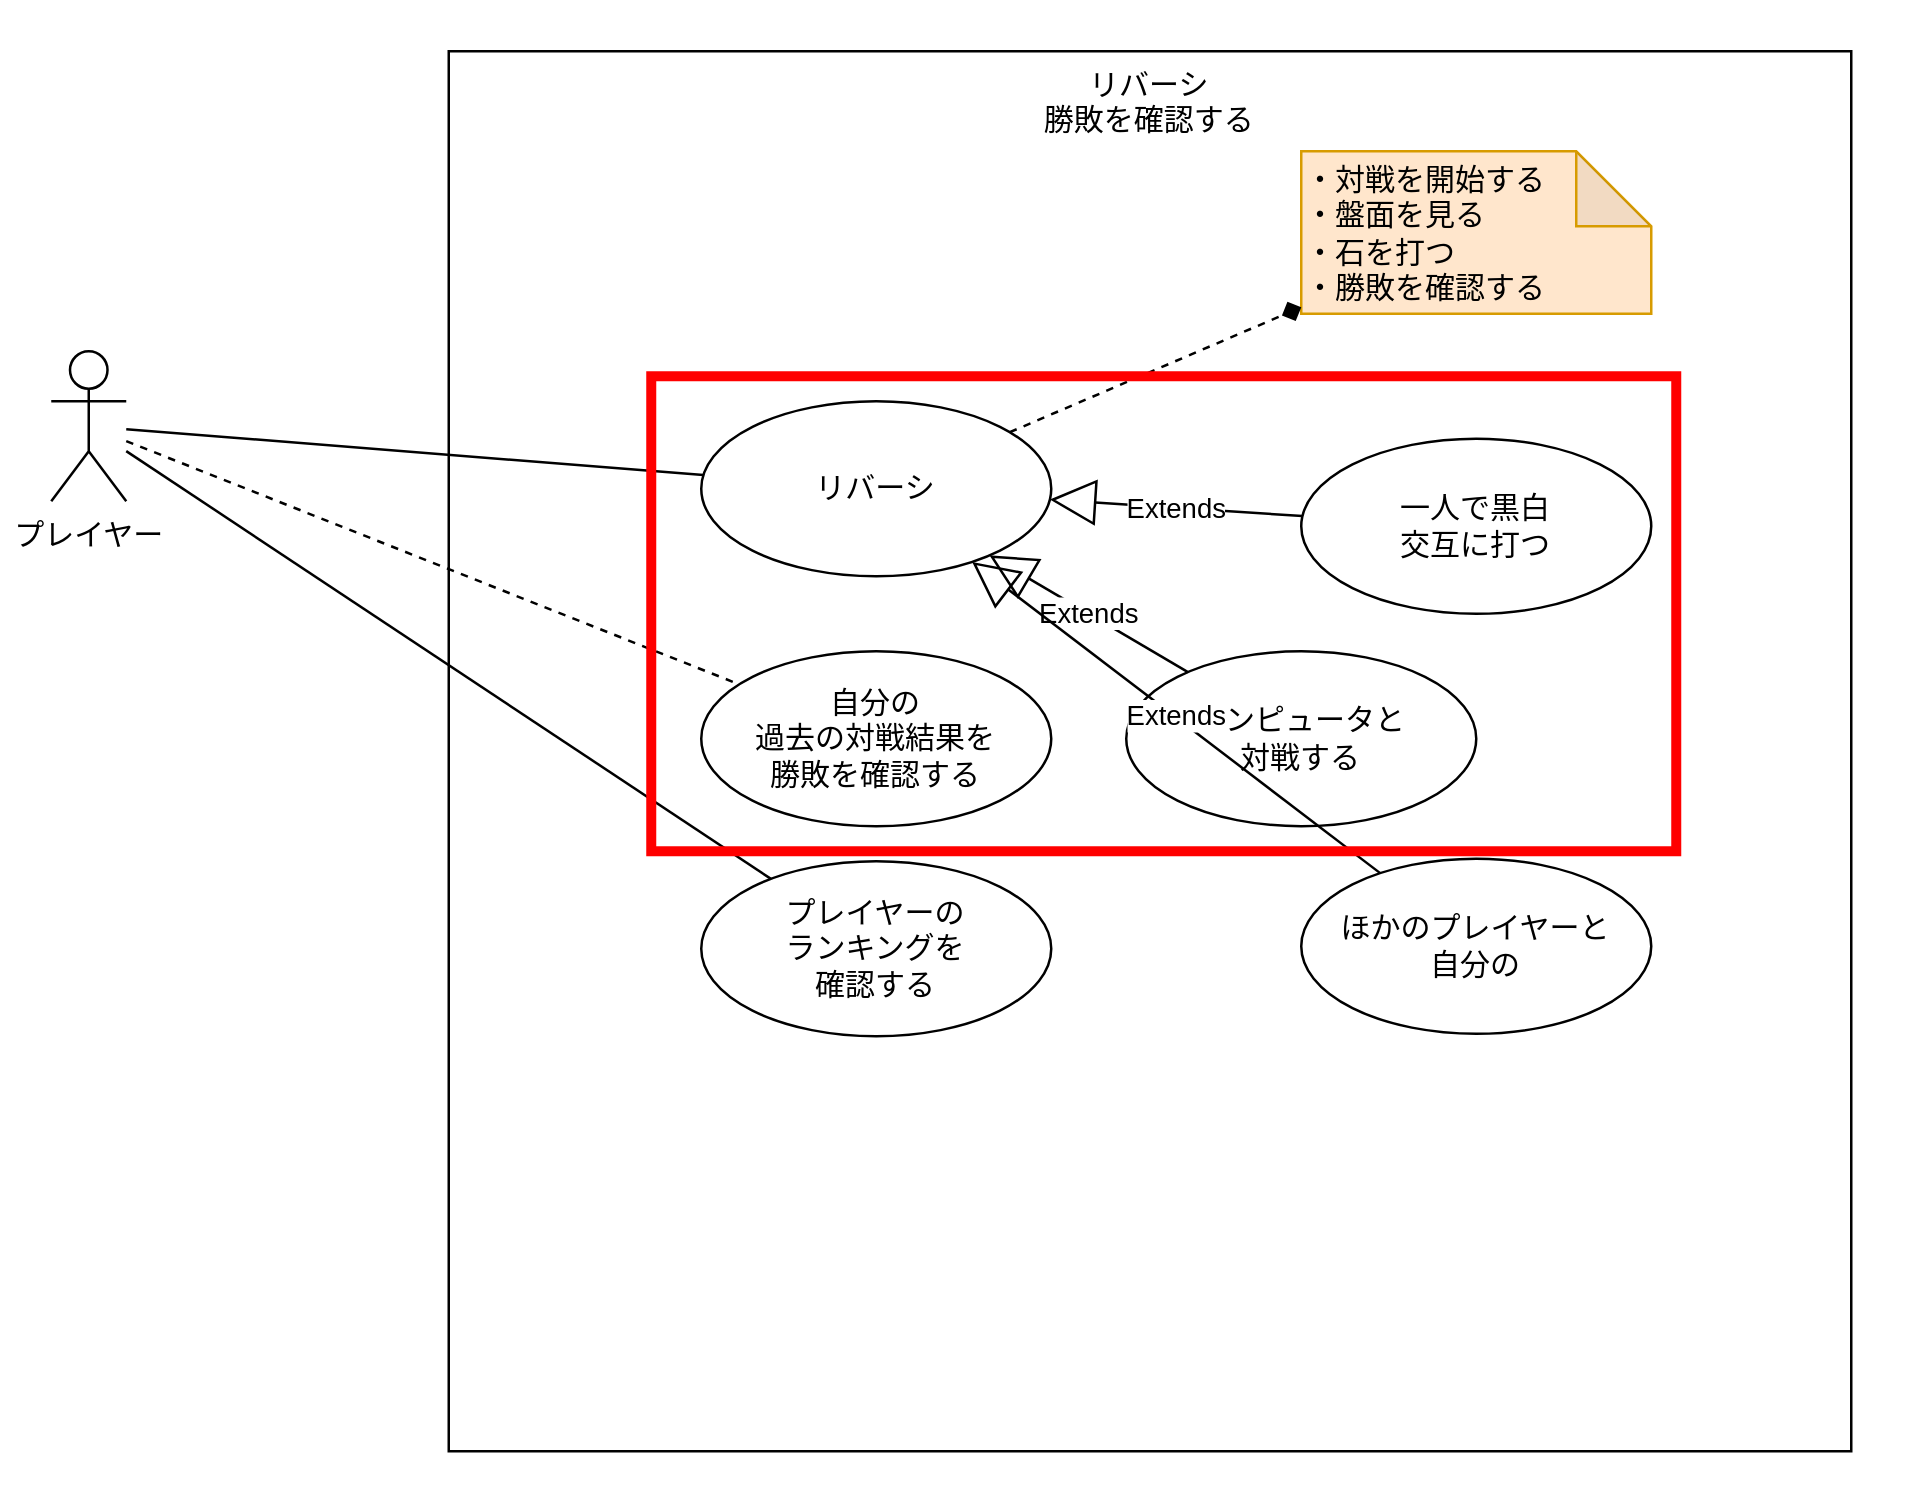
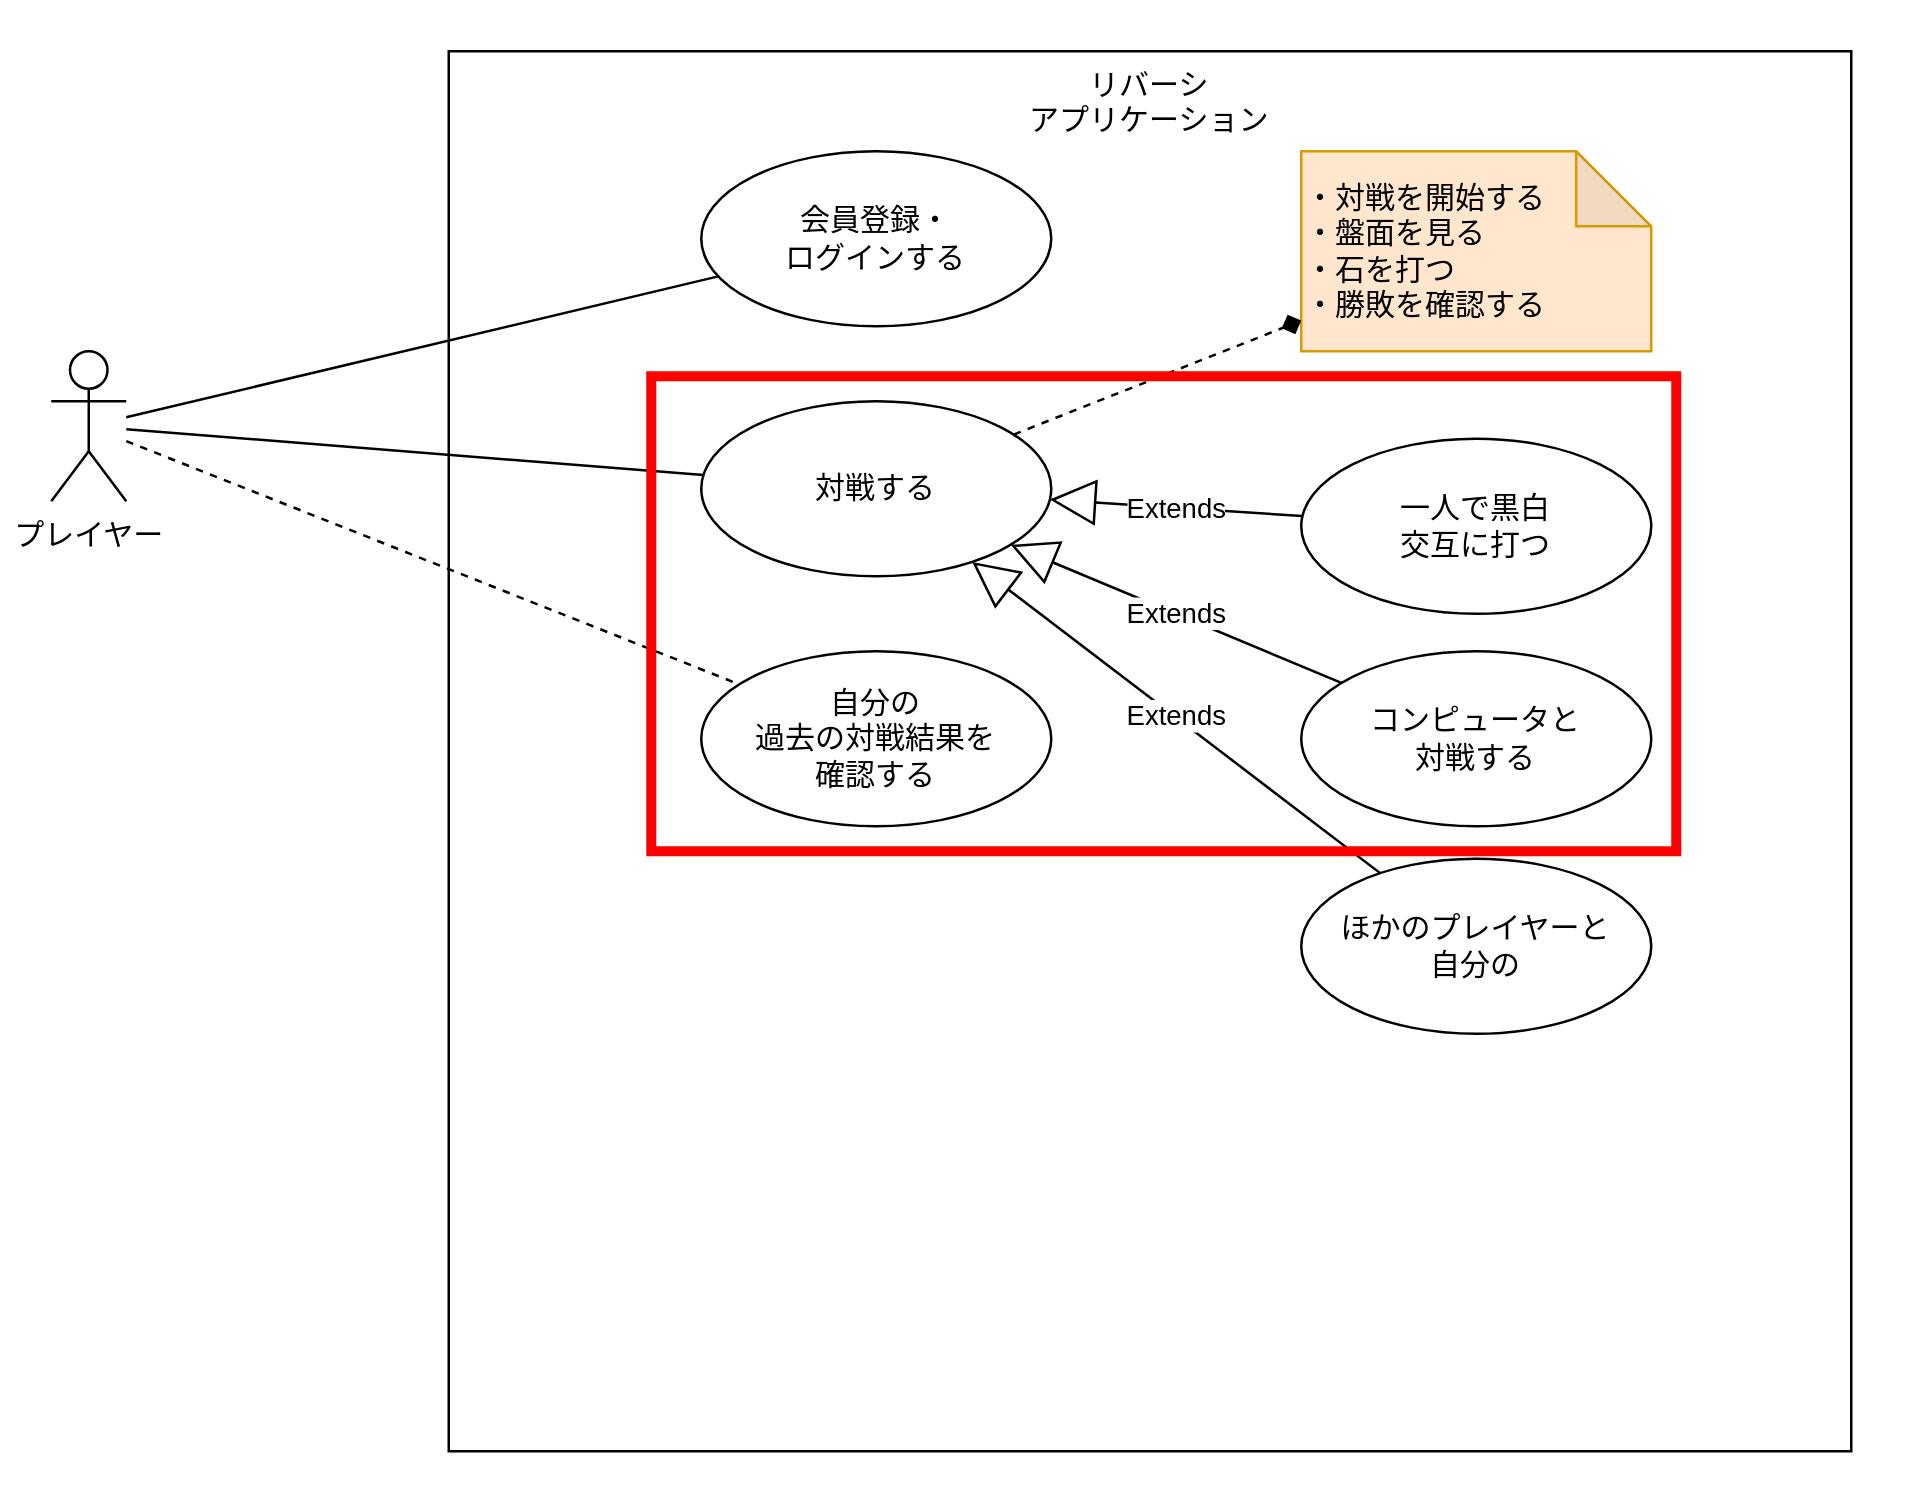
(1150, 105) -> (1150, 105)
(1476, 233) -> (1476, 251)
none -> (876, 239)
none -> (422, 347)
(876, 489) -> (876, 489)
(386, 624) -> none
(876, 739) -> (876, 739)
(1301, 739) -> (1476, 739)
(876, 949) -> none
